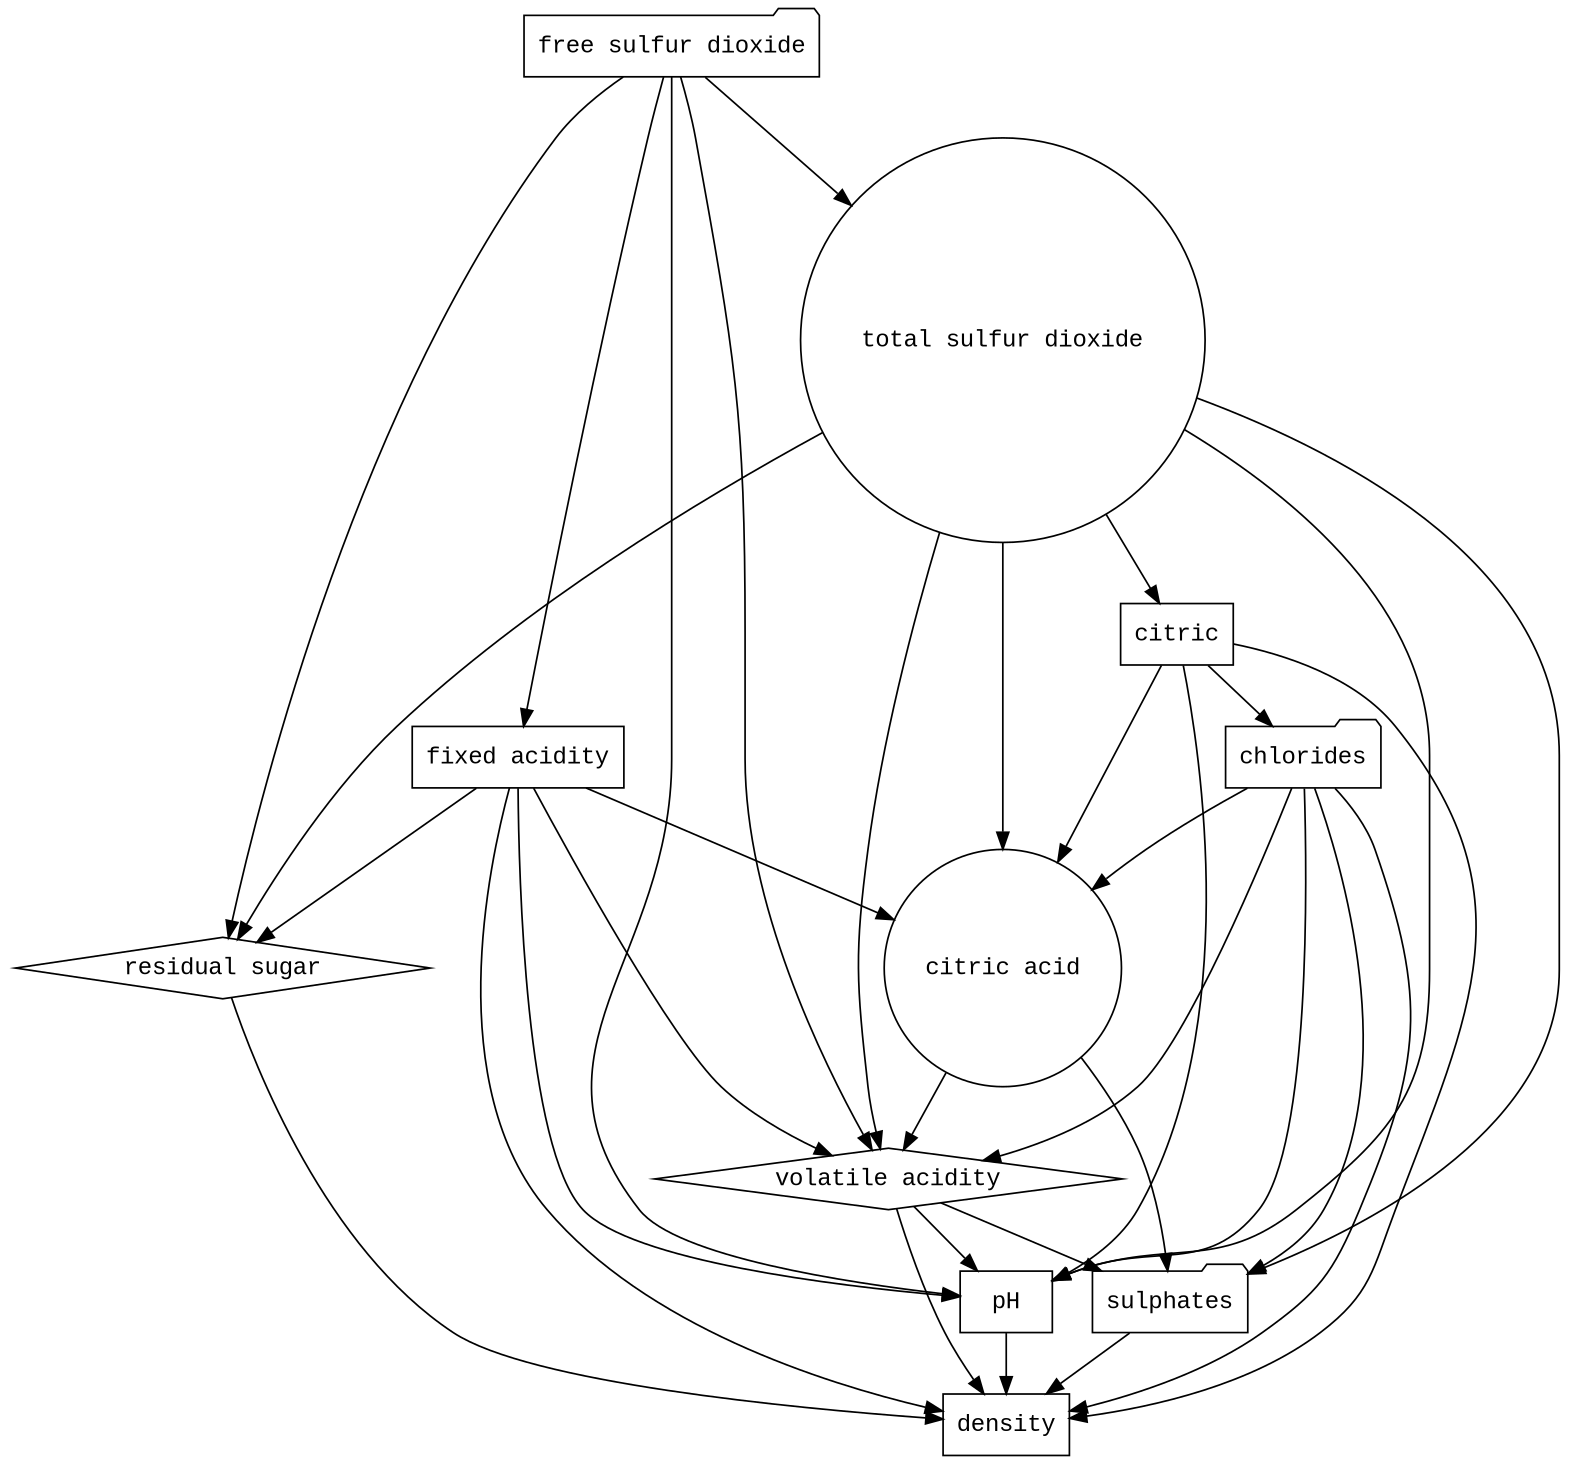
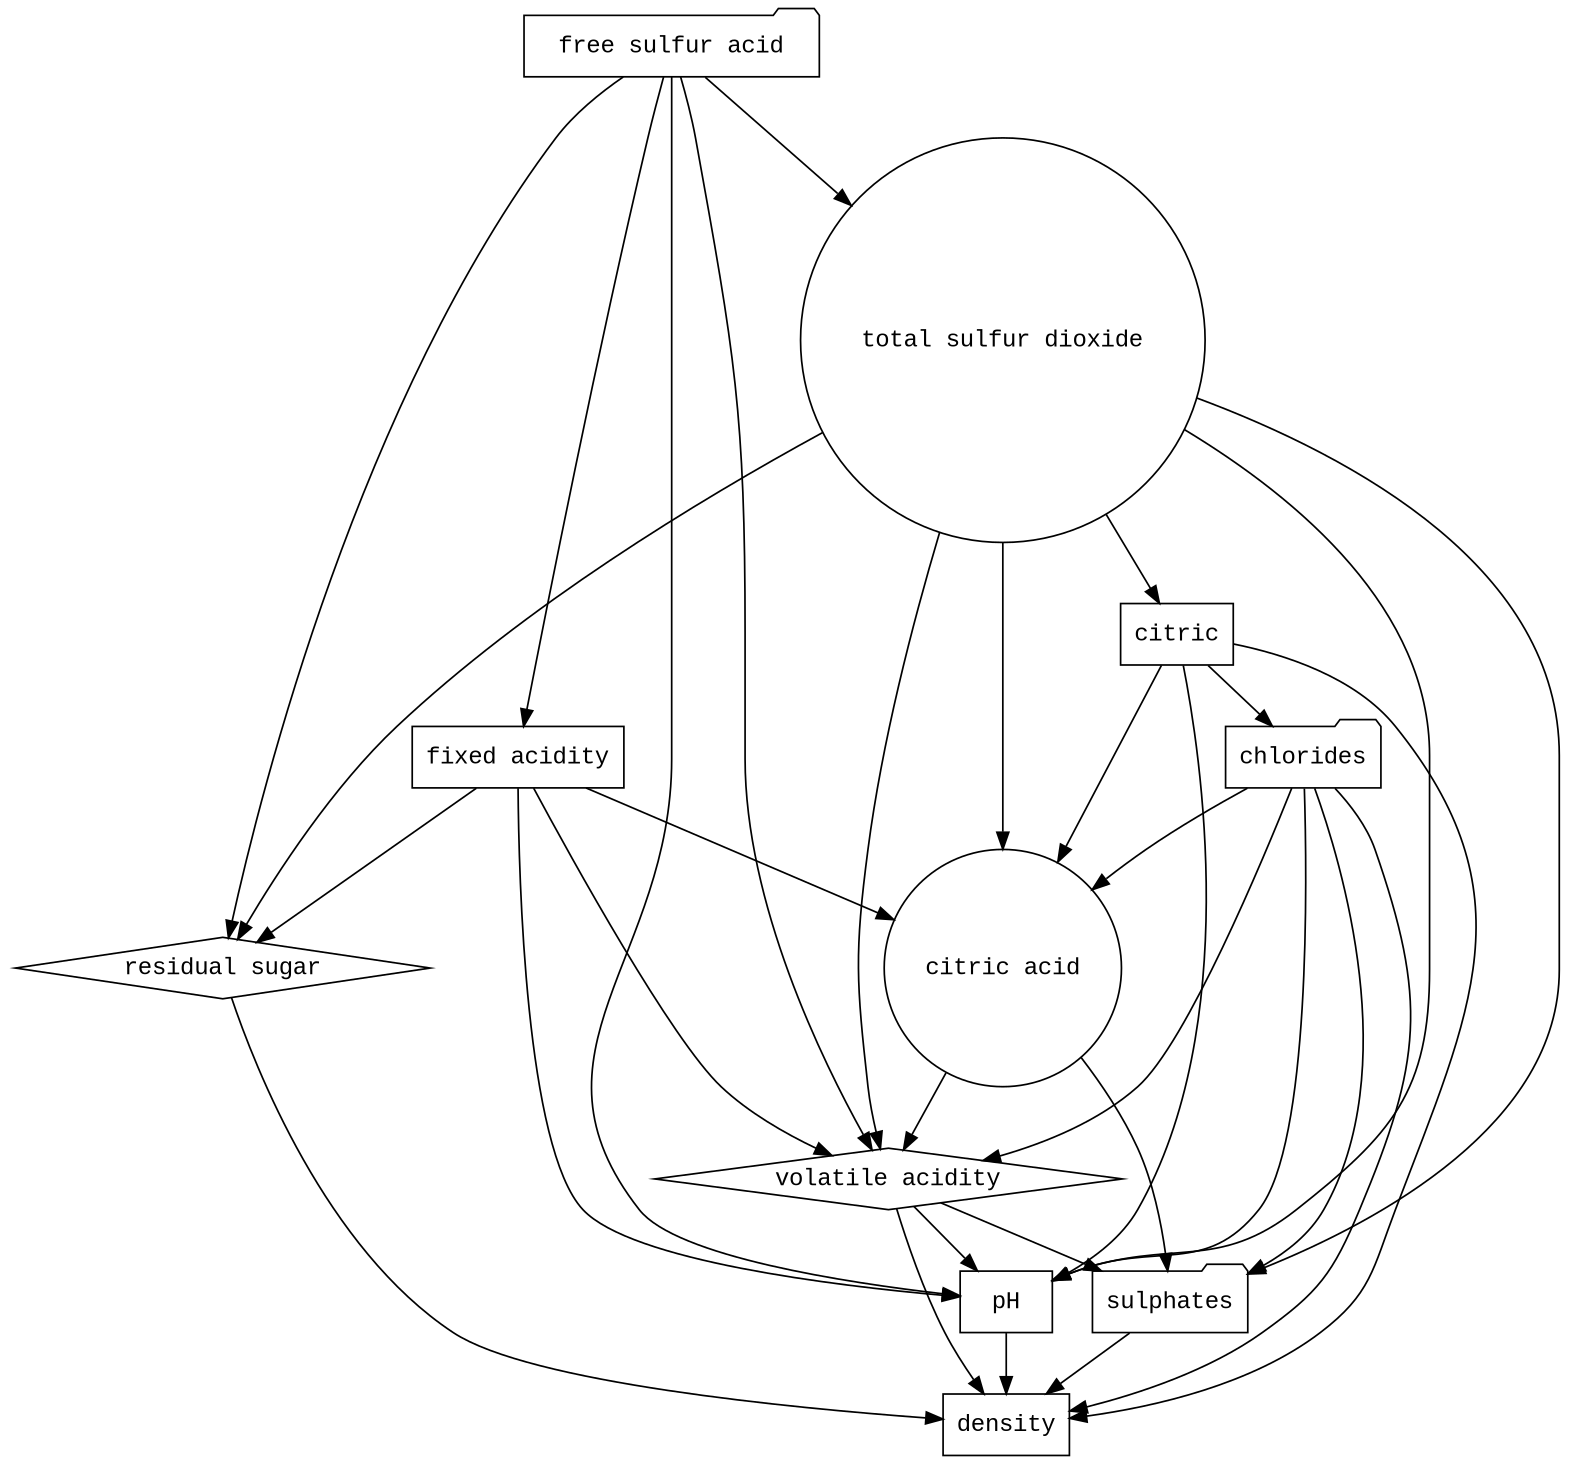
(672, 46) -> (672, 46)
(546, 1208) -> none
